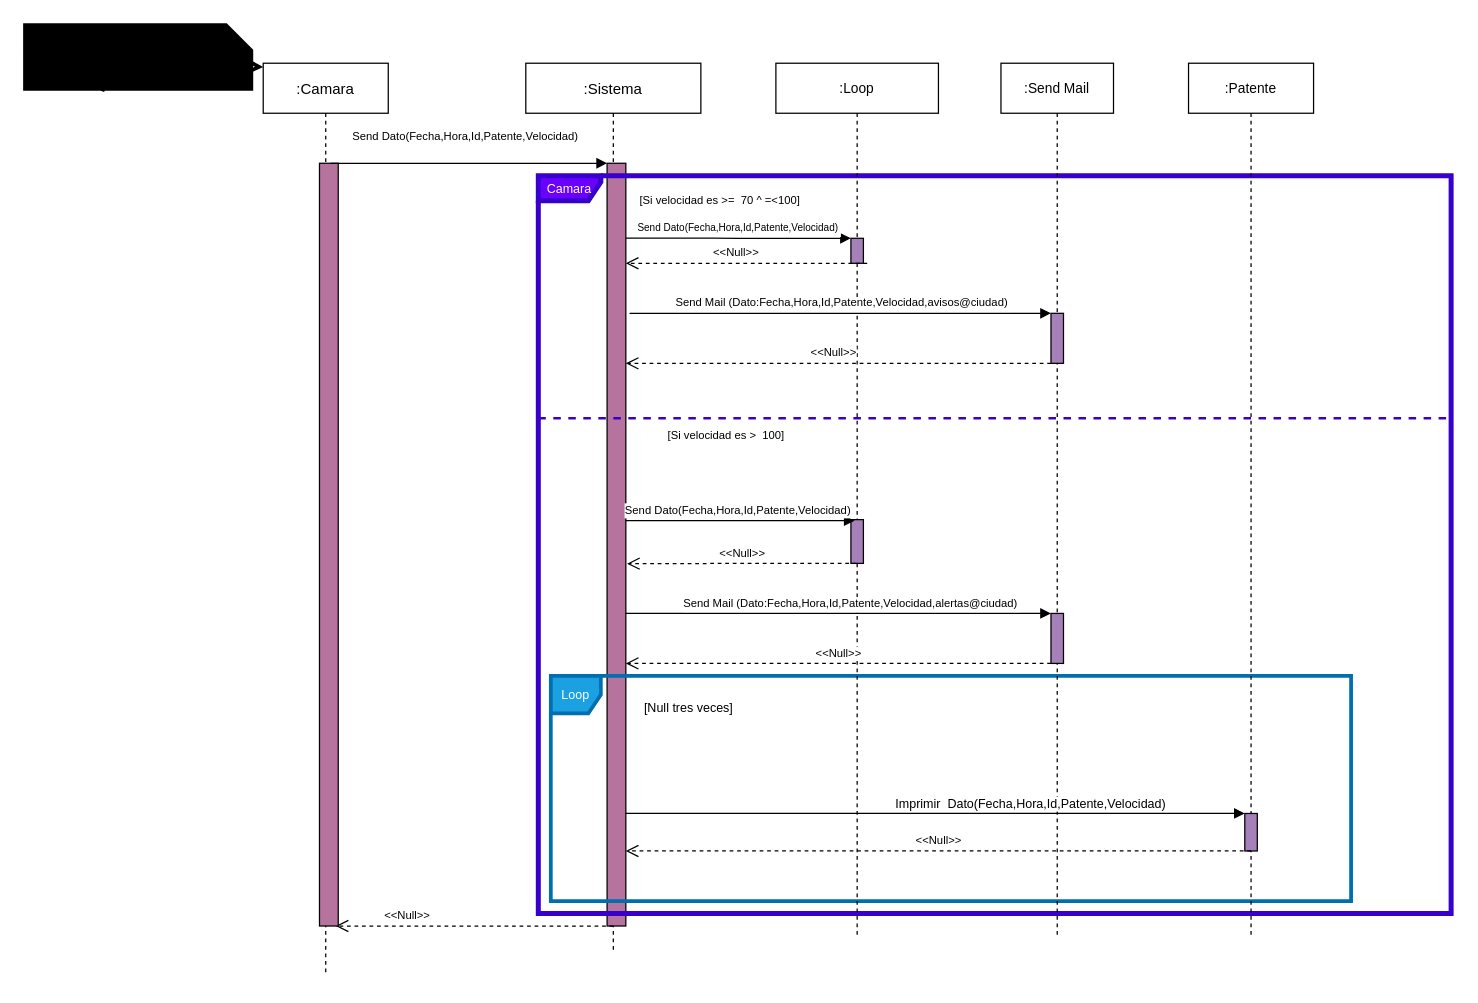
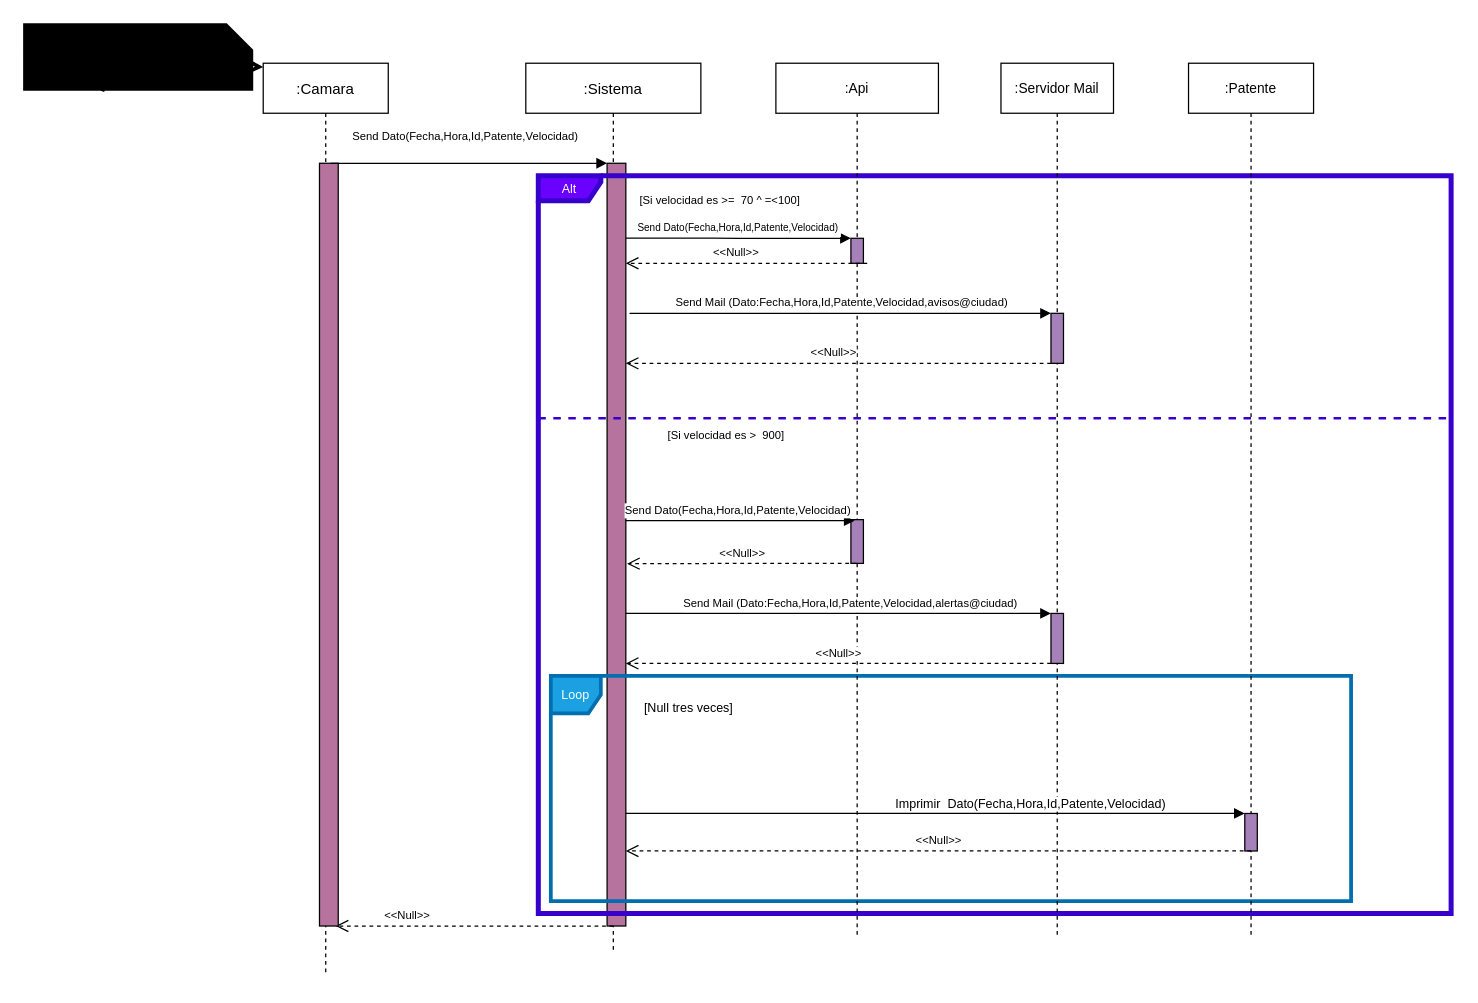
(857, 88) -> (857, 88)
(1057, 88) -> (1057, 88)
(569, 188) -> (569, 188)
(726, 436) -> (726, 436)
